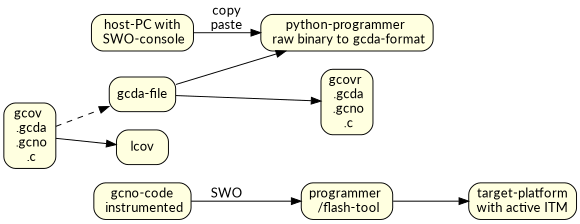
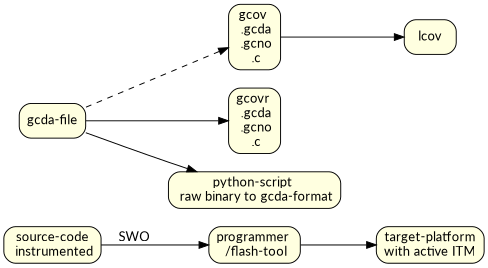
(142, 33) -> none
(347, 33) -> (255, 190)
(78, 118) -> (153, 79)
(142, 201) -> (52, 245)
